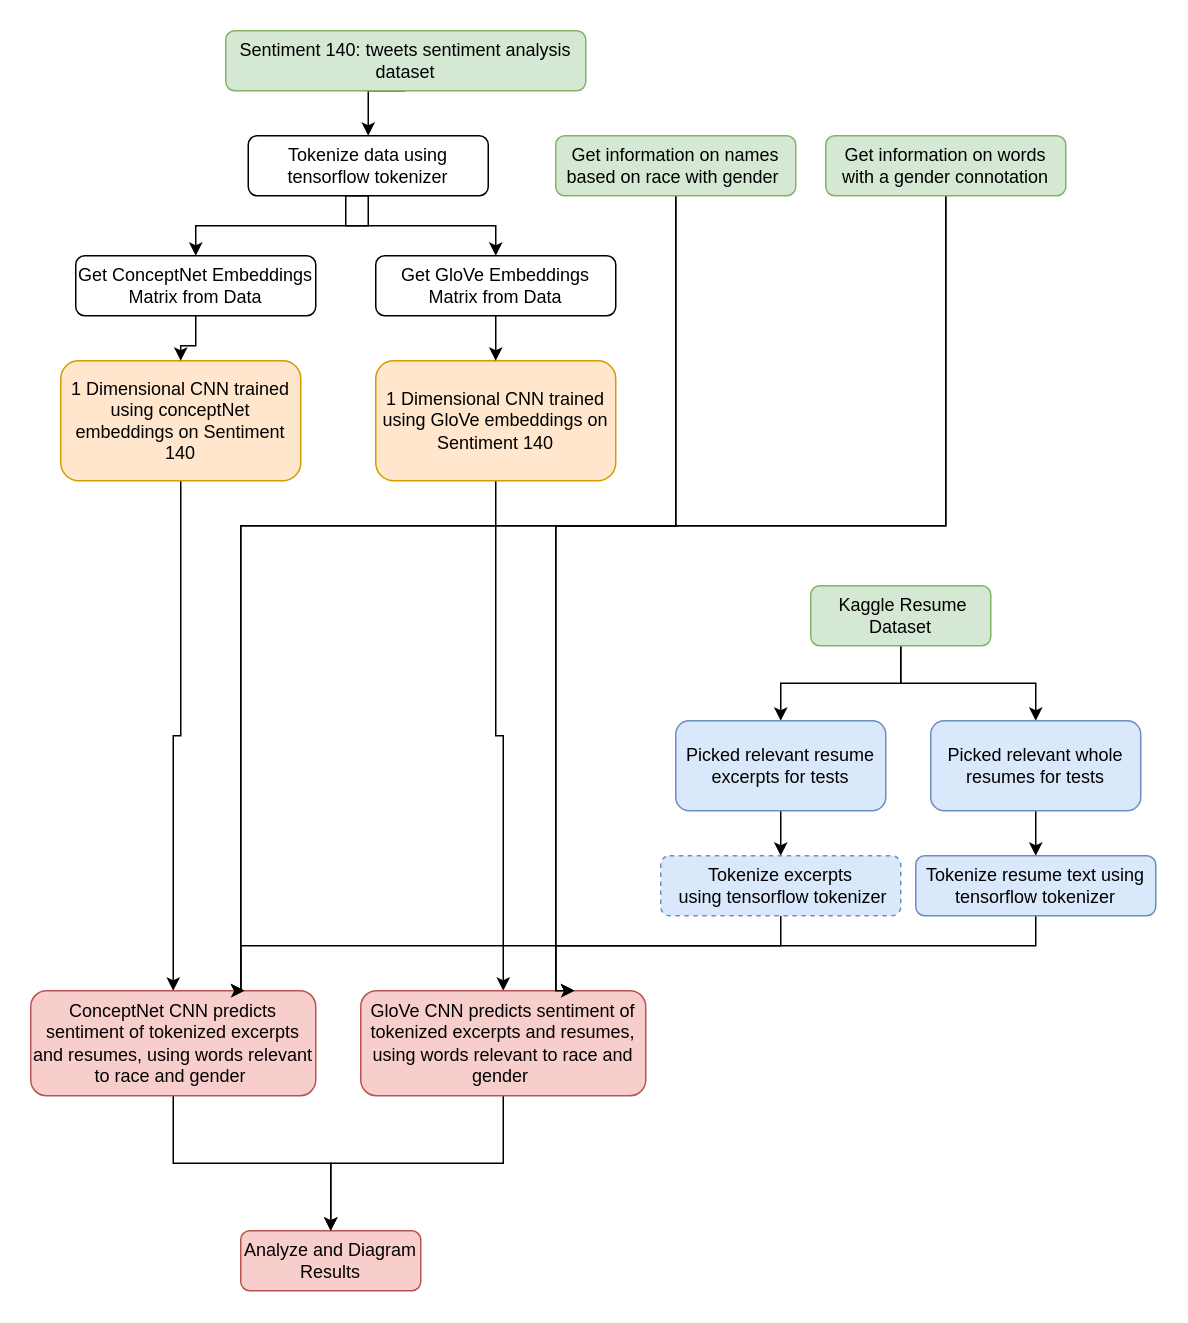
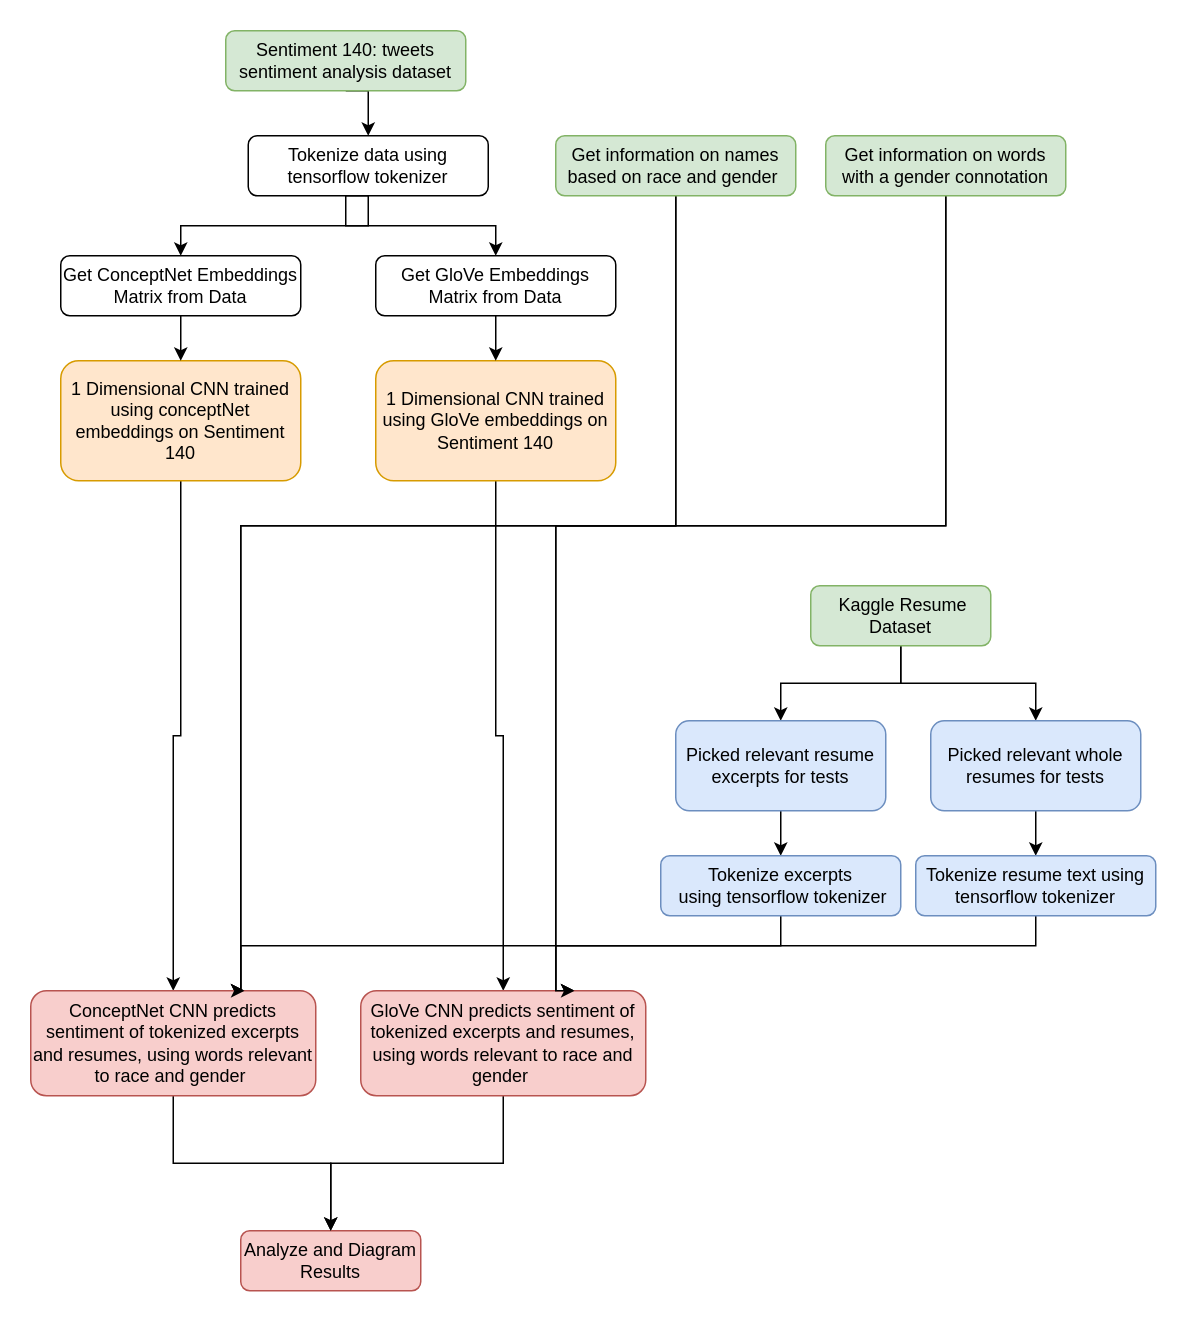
(406, 61) -> (346, 61)
(676, 166) -> (676, 166)
(196, 286) -> (181, 286)
(781, 886) -> (781, 886)
